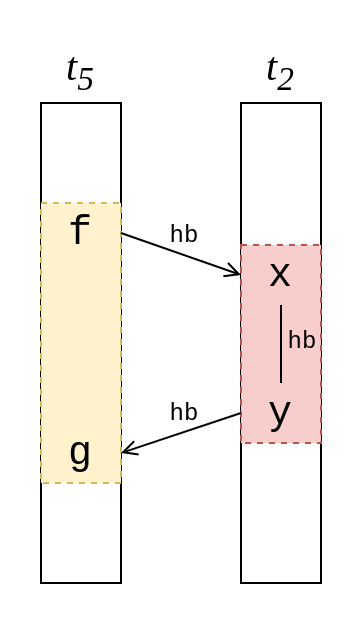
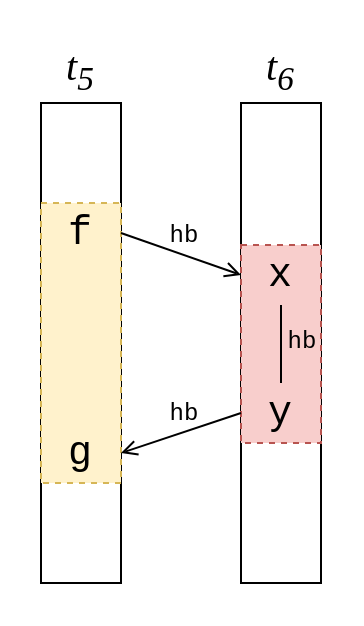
(281, 71) -> (281, 71)
